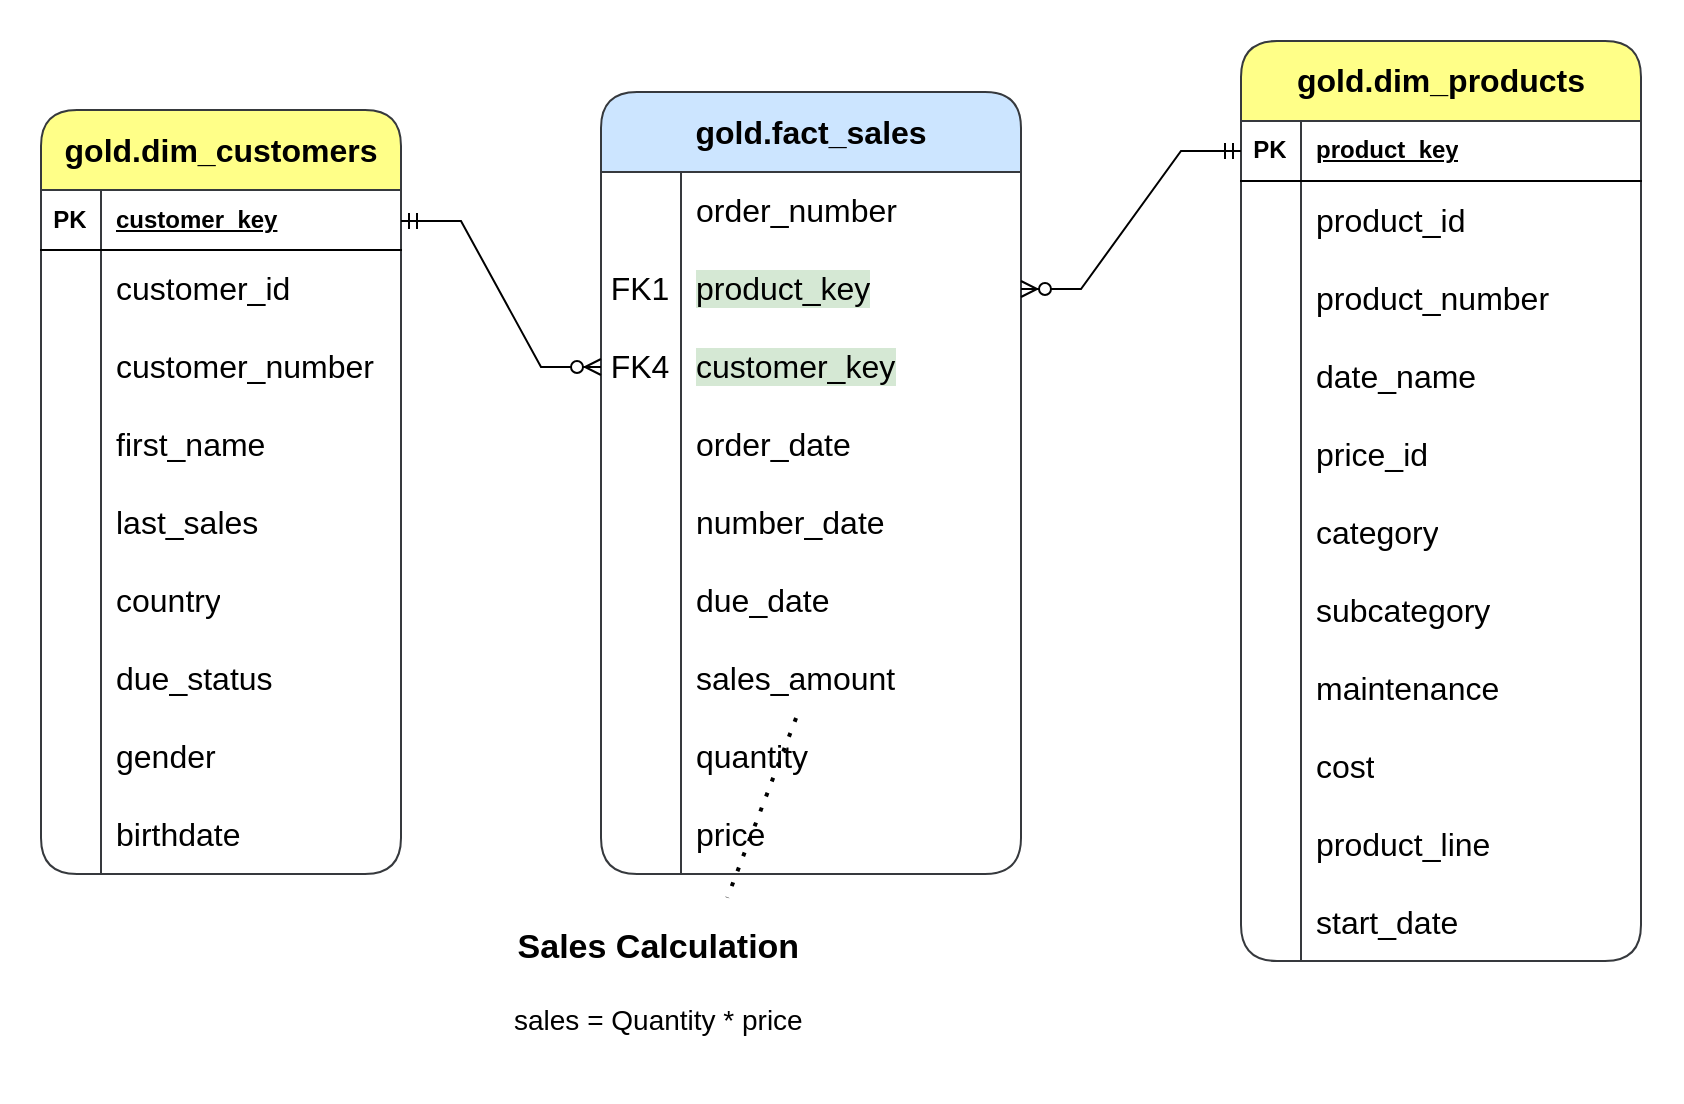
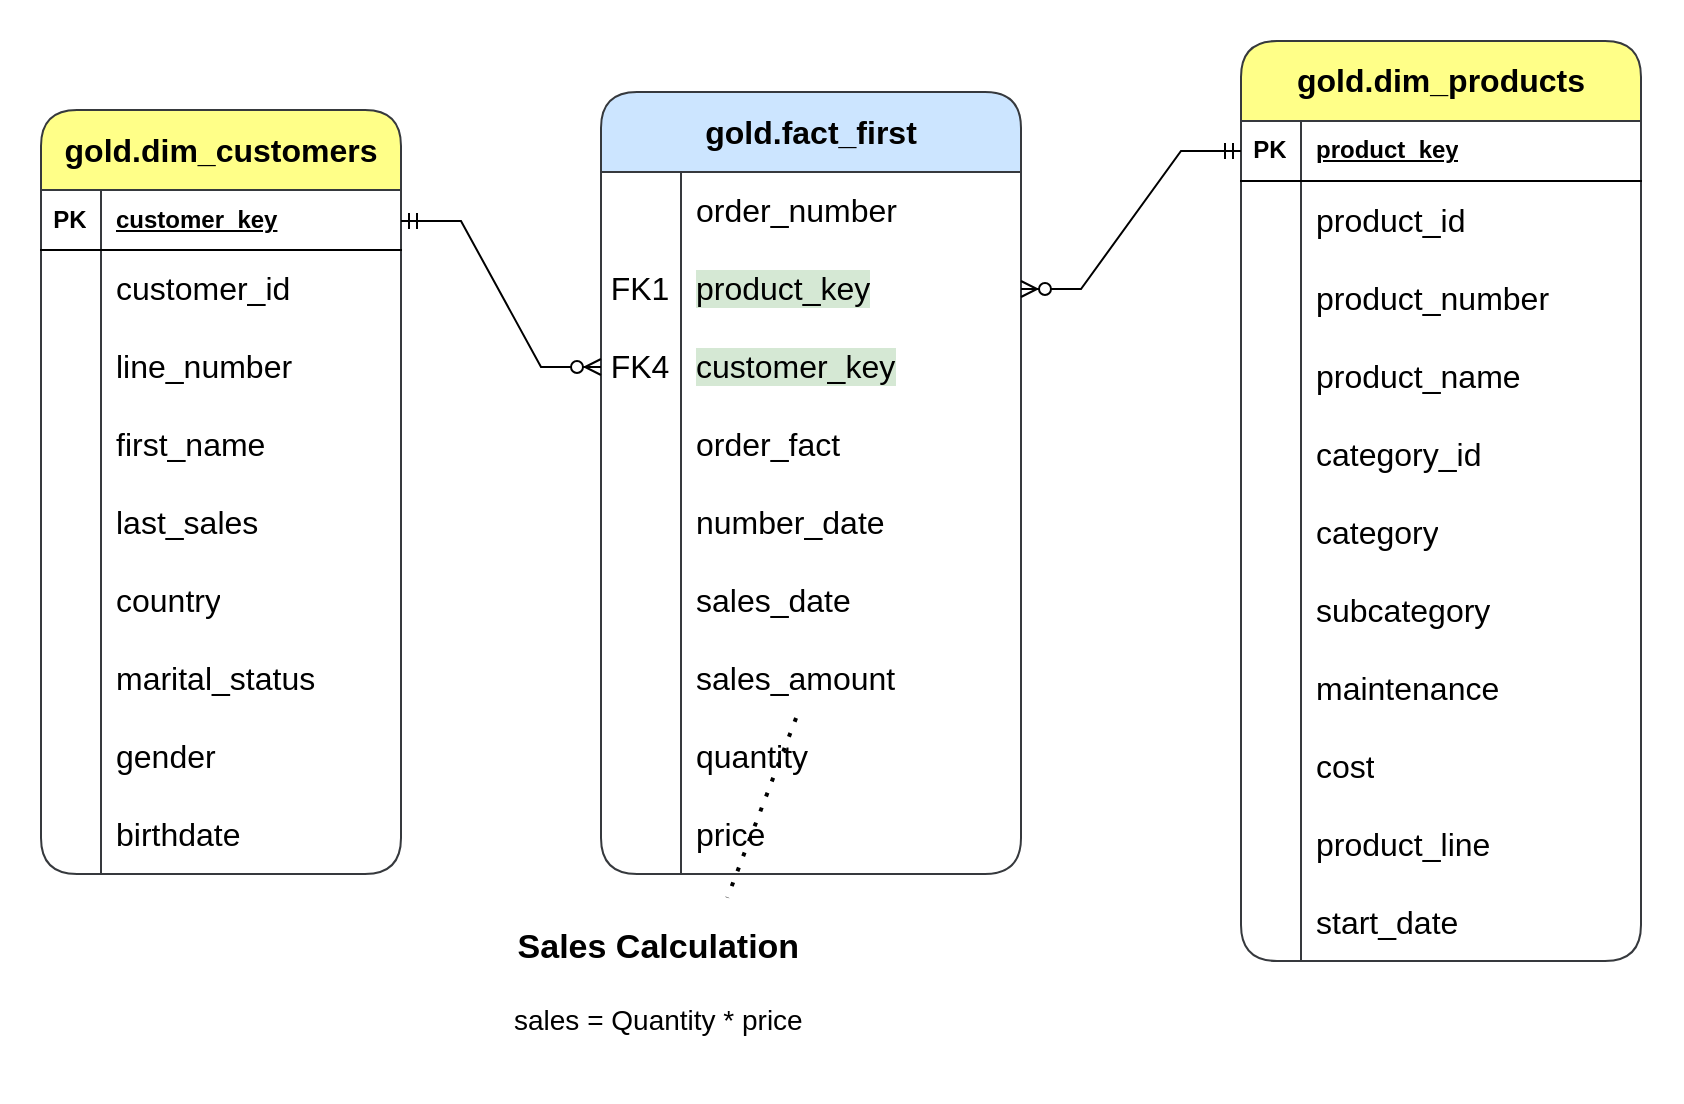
(812, 133) -> (812, 133)
(251, 367) -> (207, 367)
(1398, 377) -> (1425, 377)
(787, 445) -> (787, 445)
(1380, 455) -> (1411, 455)
(769, 601) -> (782, 601)
(207, 679) -> (234, 679)
